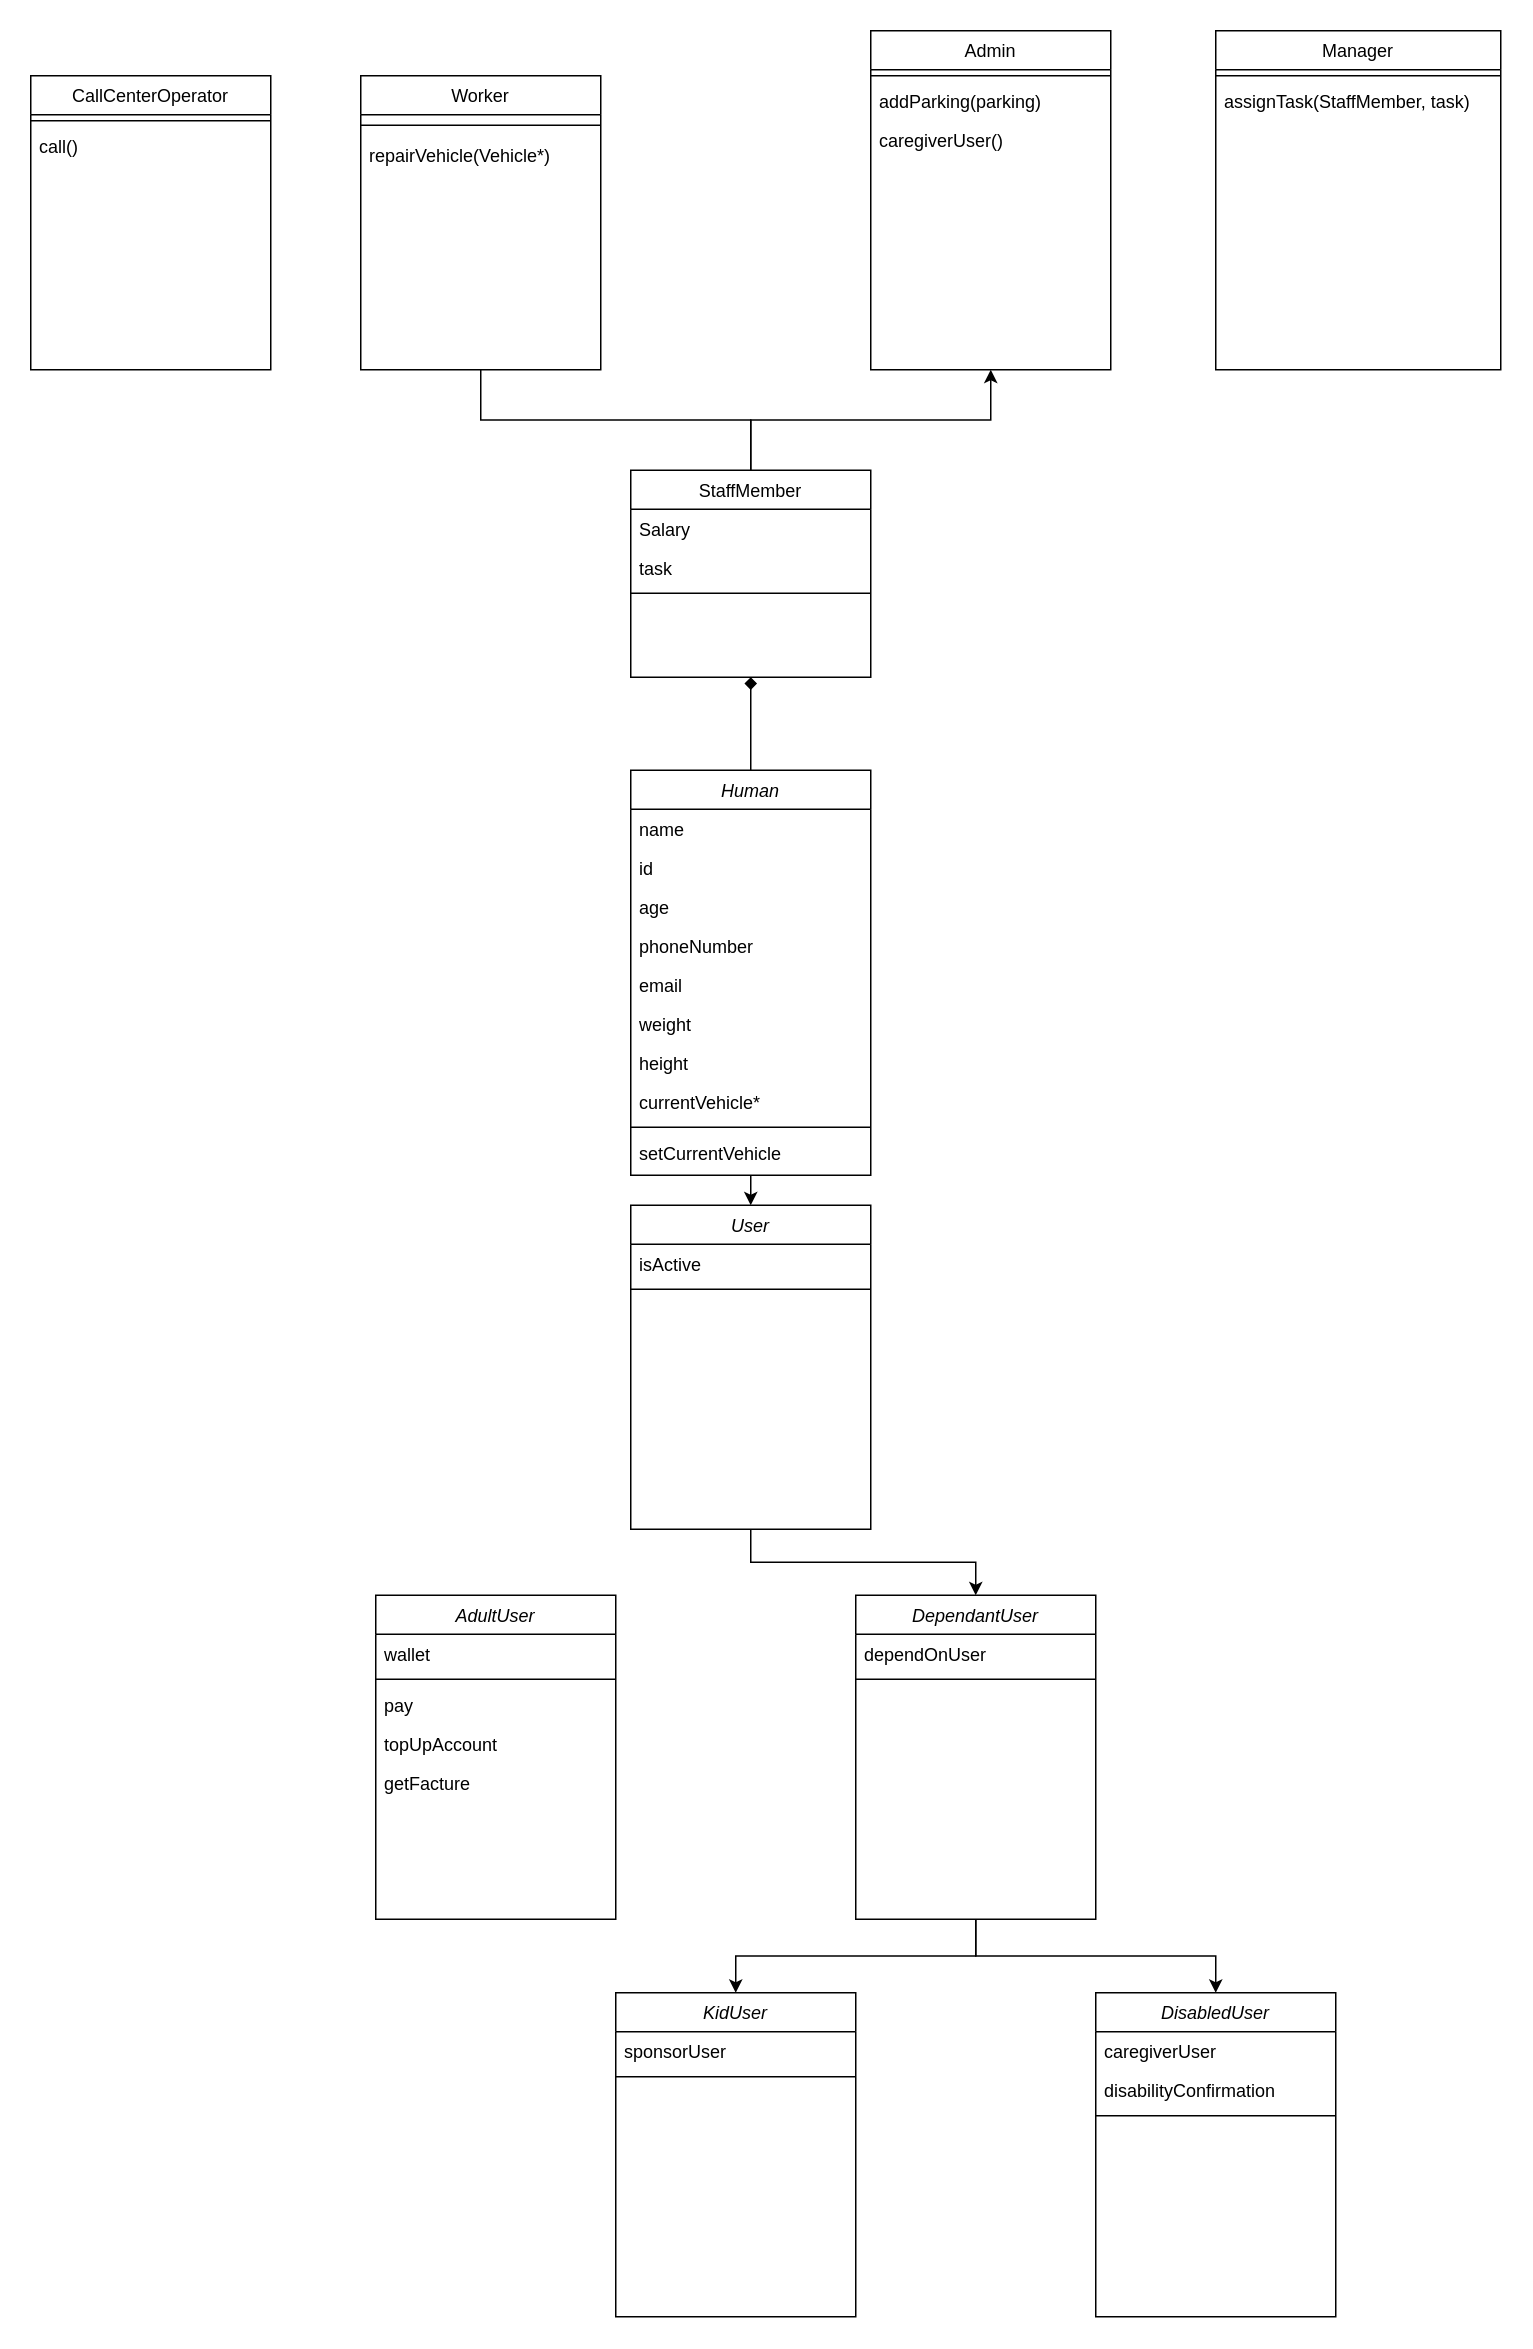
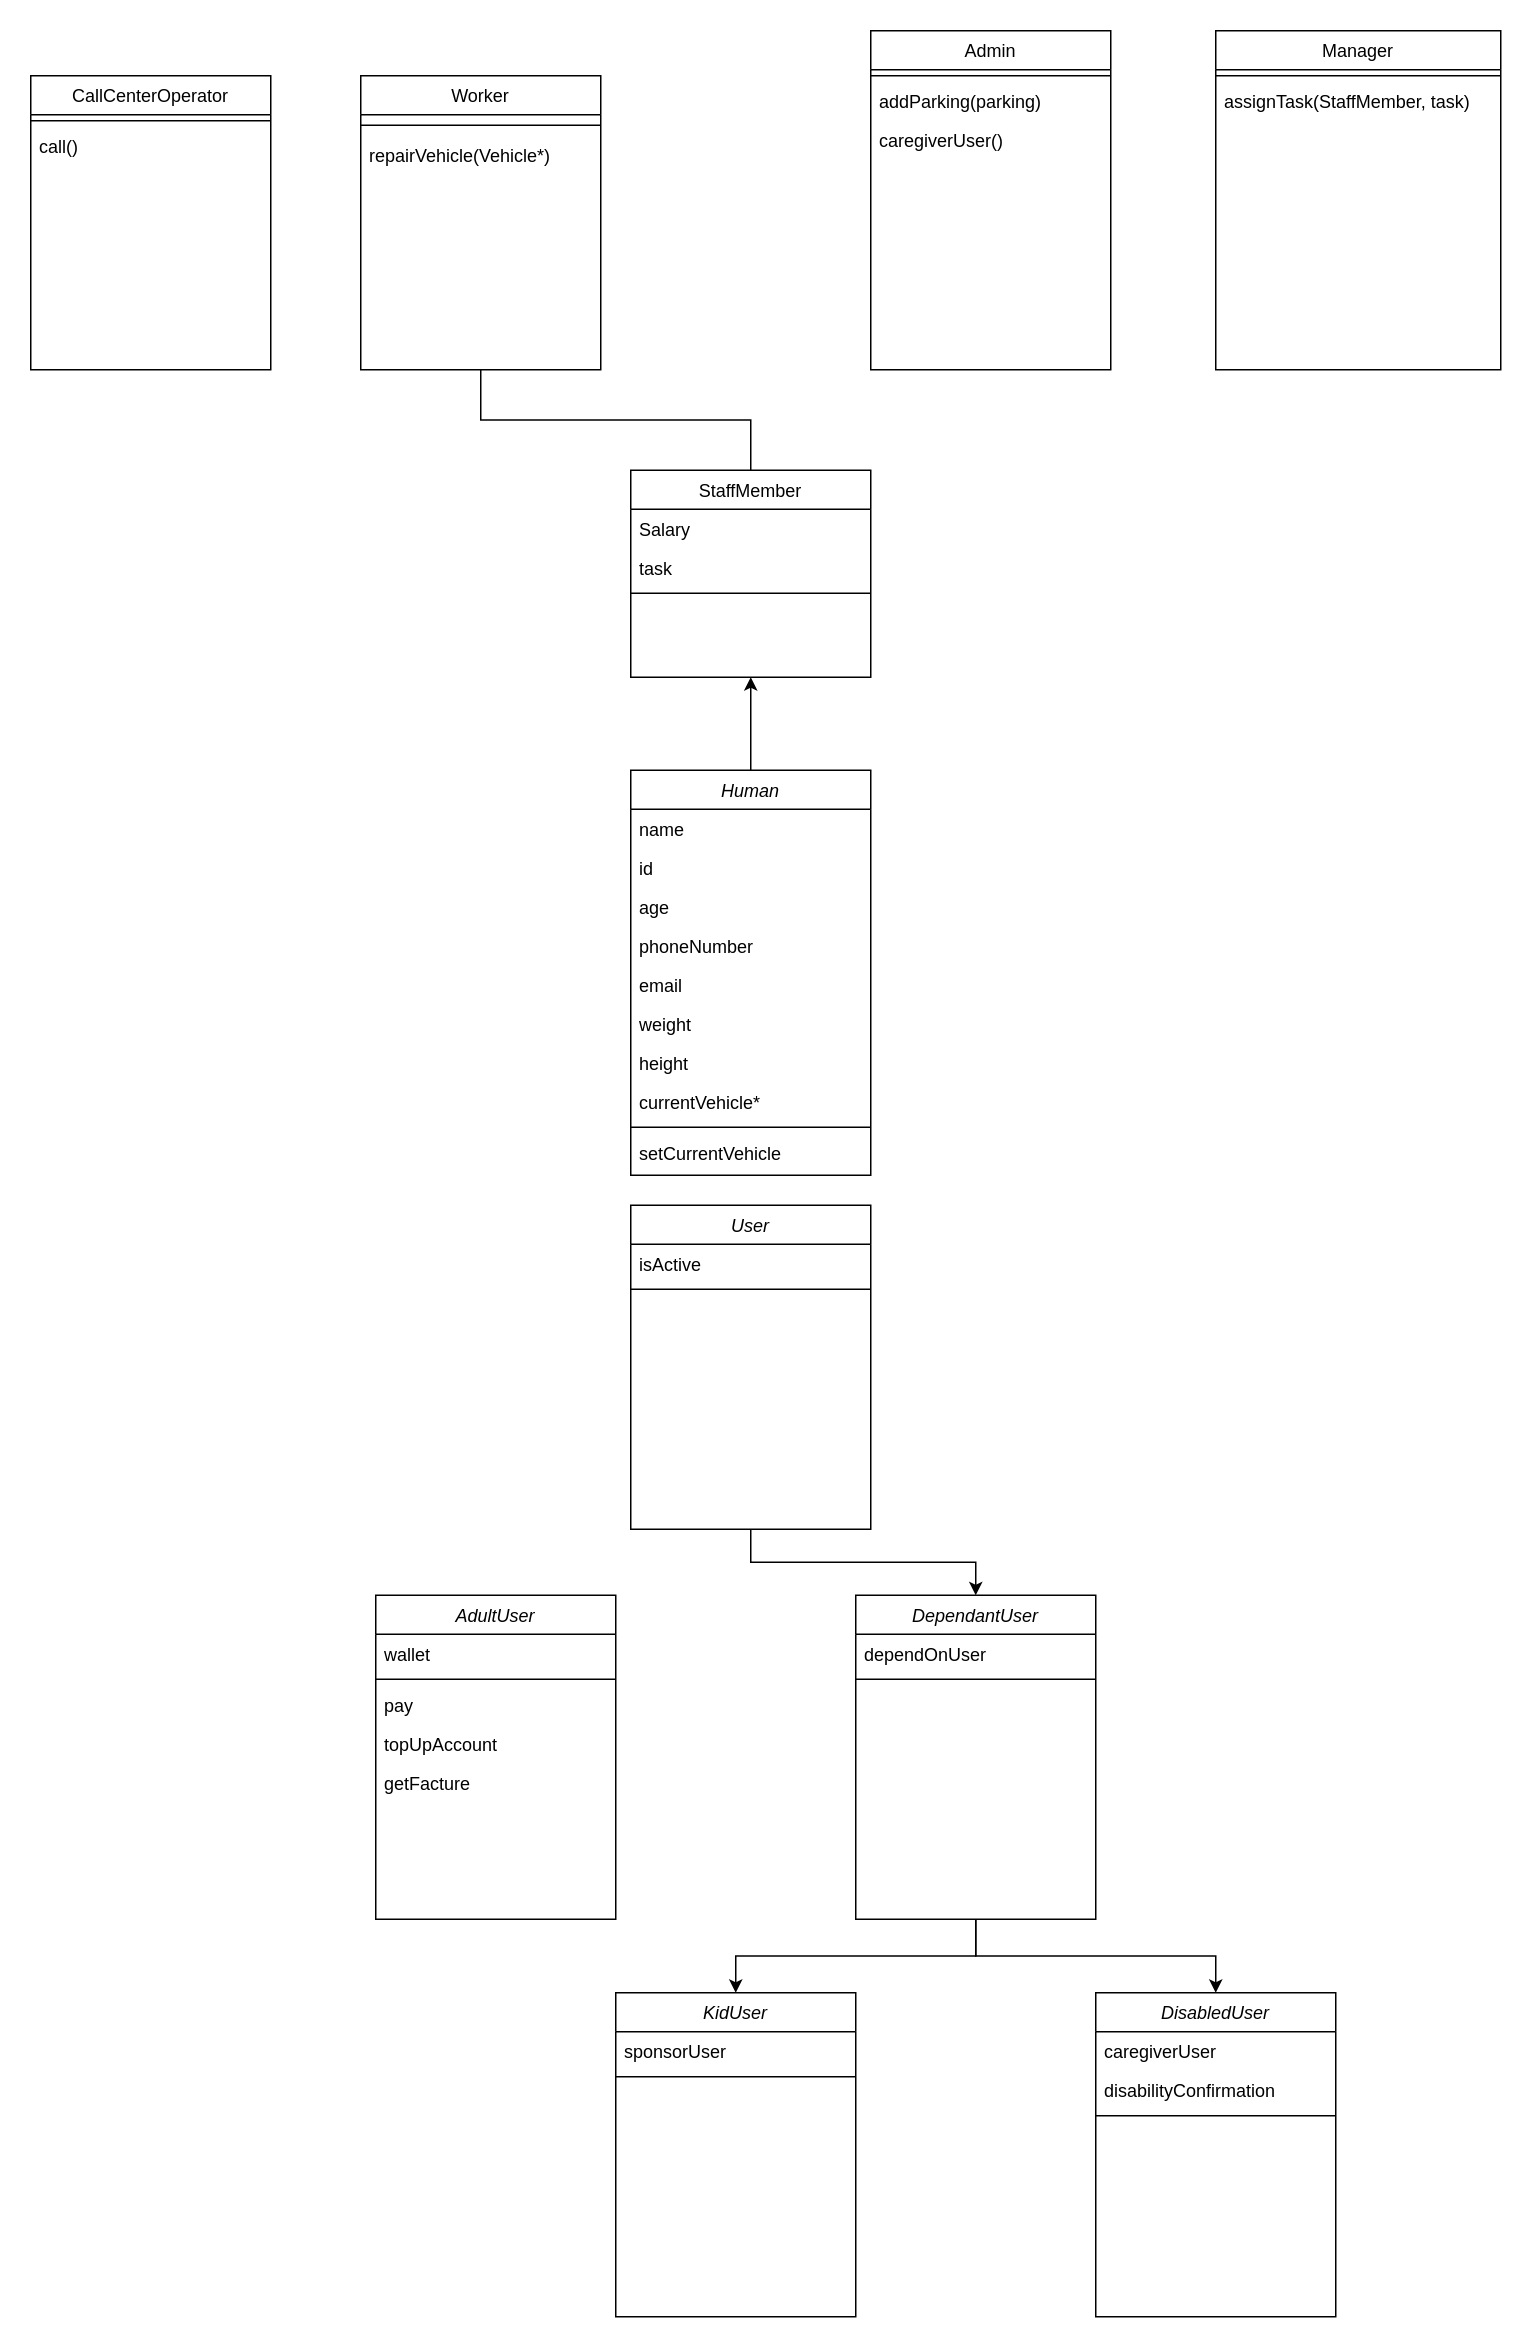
(891, 420) -> none
(751, 690) -> (751, 689)
(751, 1186) -> none
